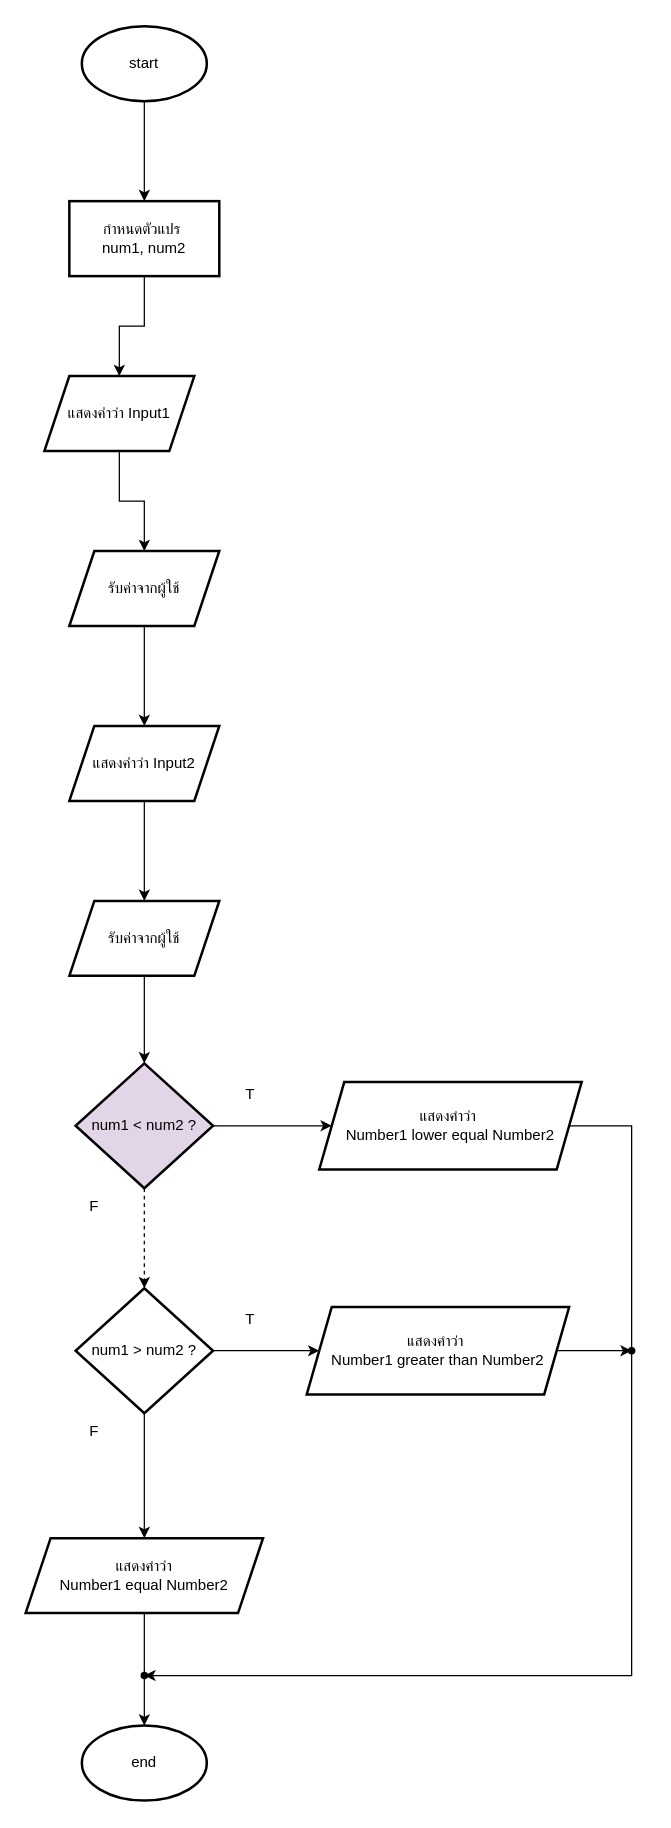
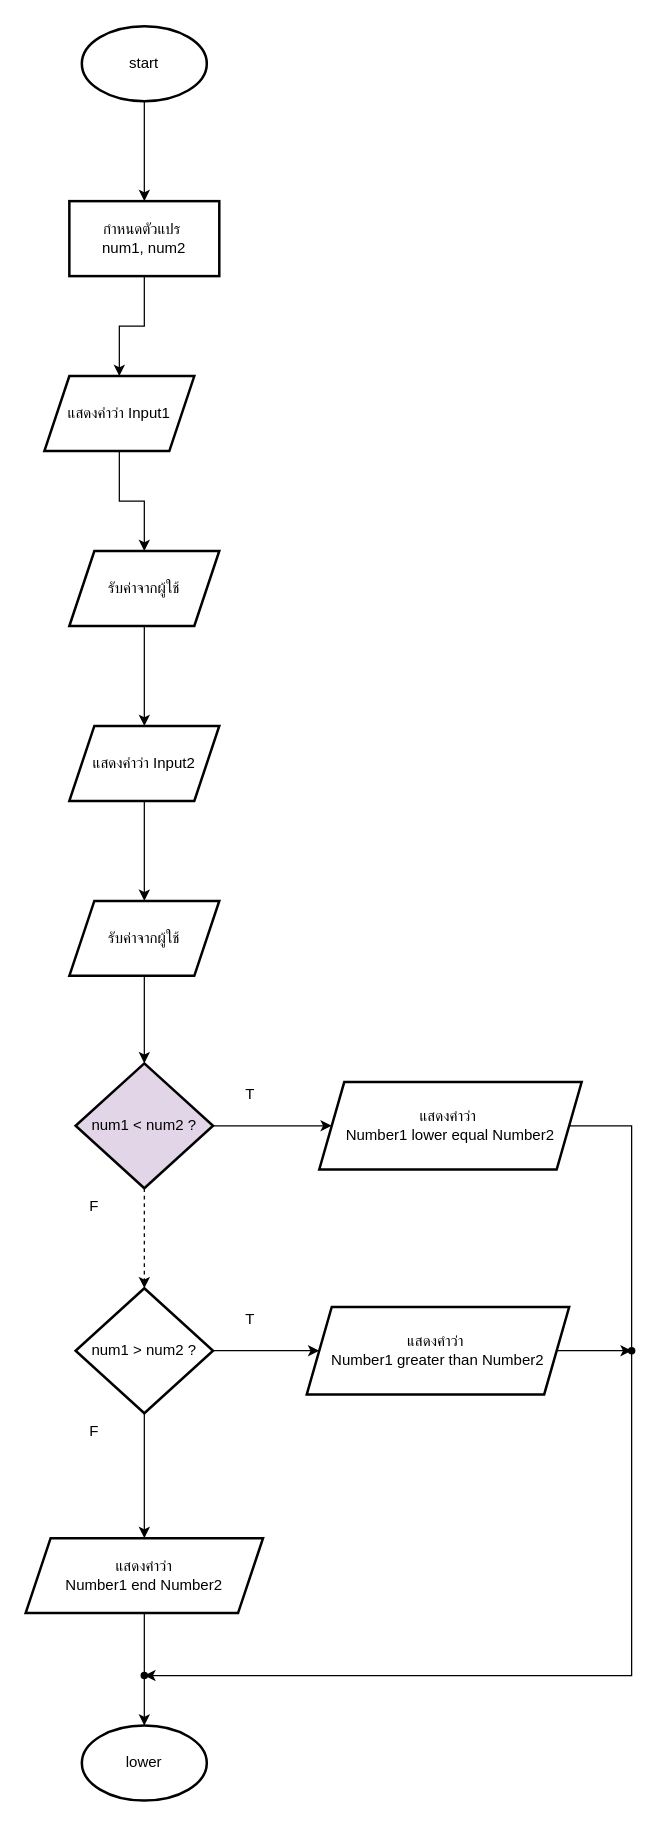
(144, 1576) -> (144, 1576)
(144, 1763) -> (144, 1763)
